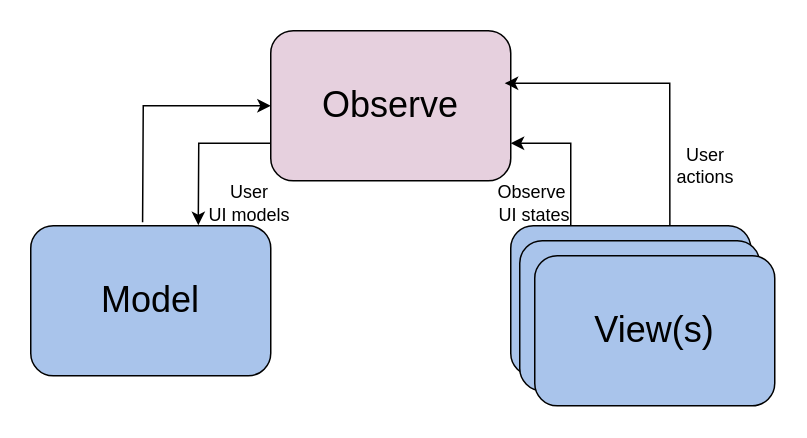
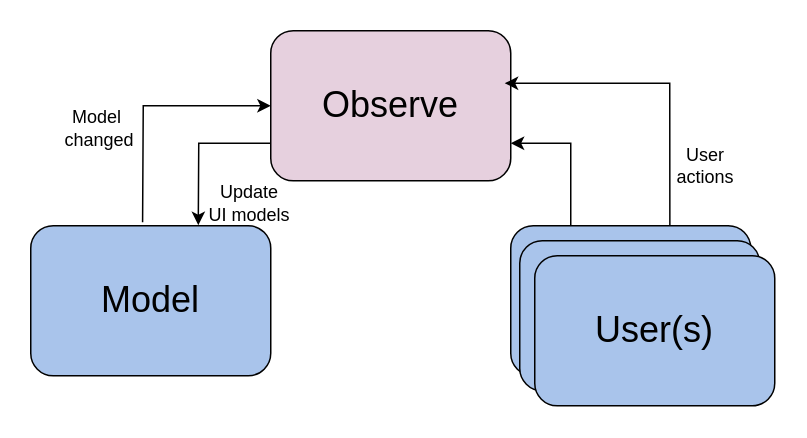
none -> (100, 128)
(250, 203) -> (250, 203)
(535, 203) -> none
(655, 331) -> (655, 331)
